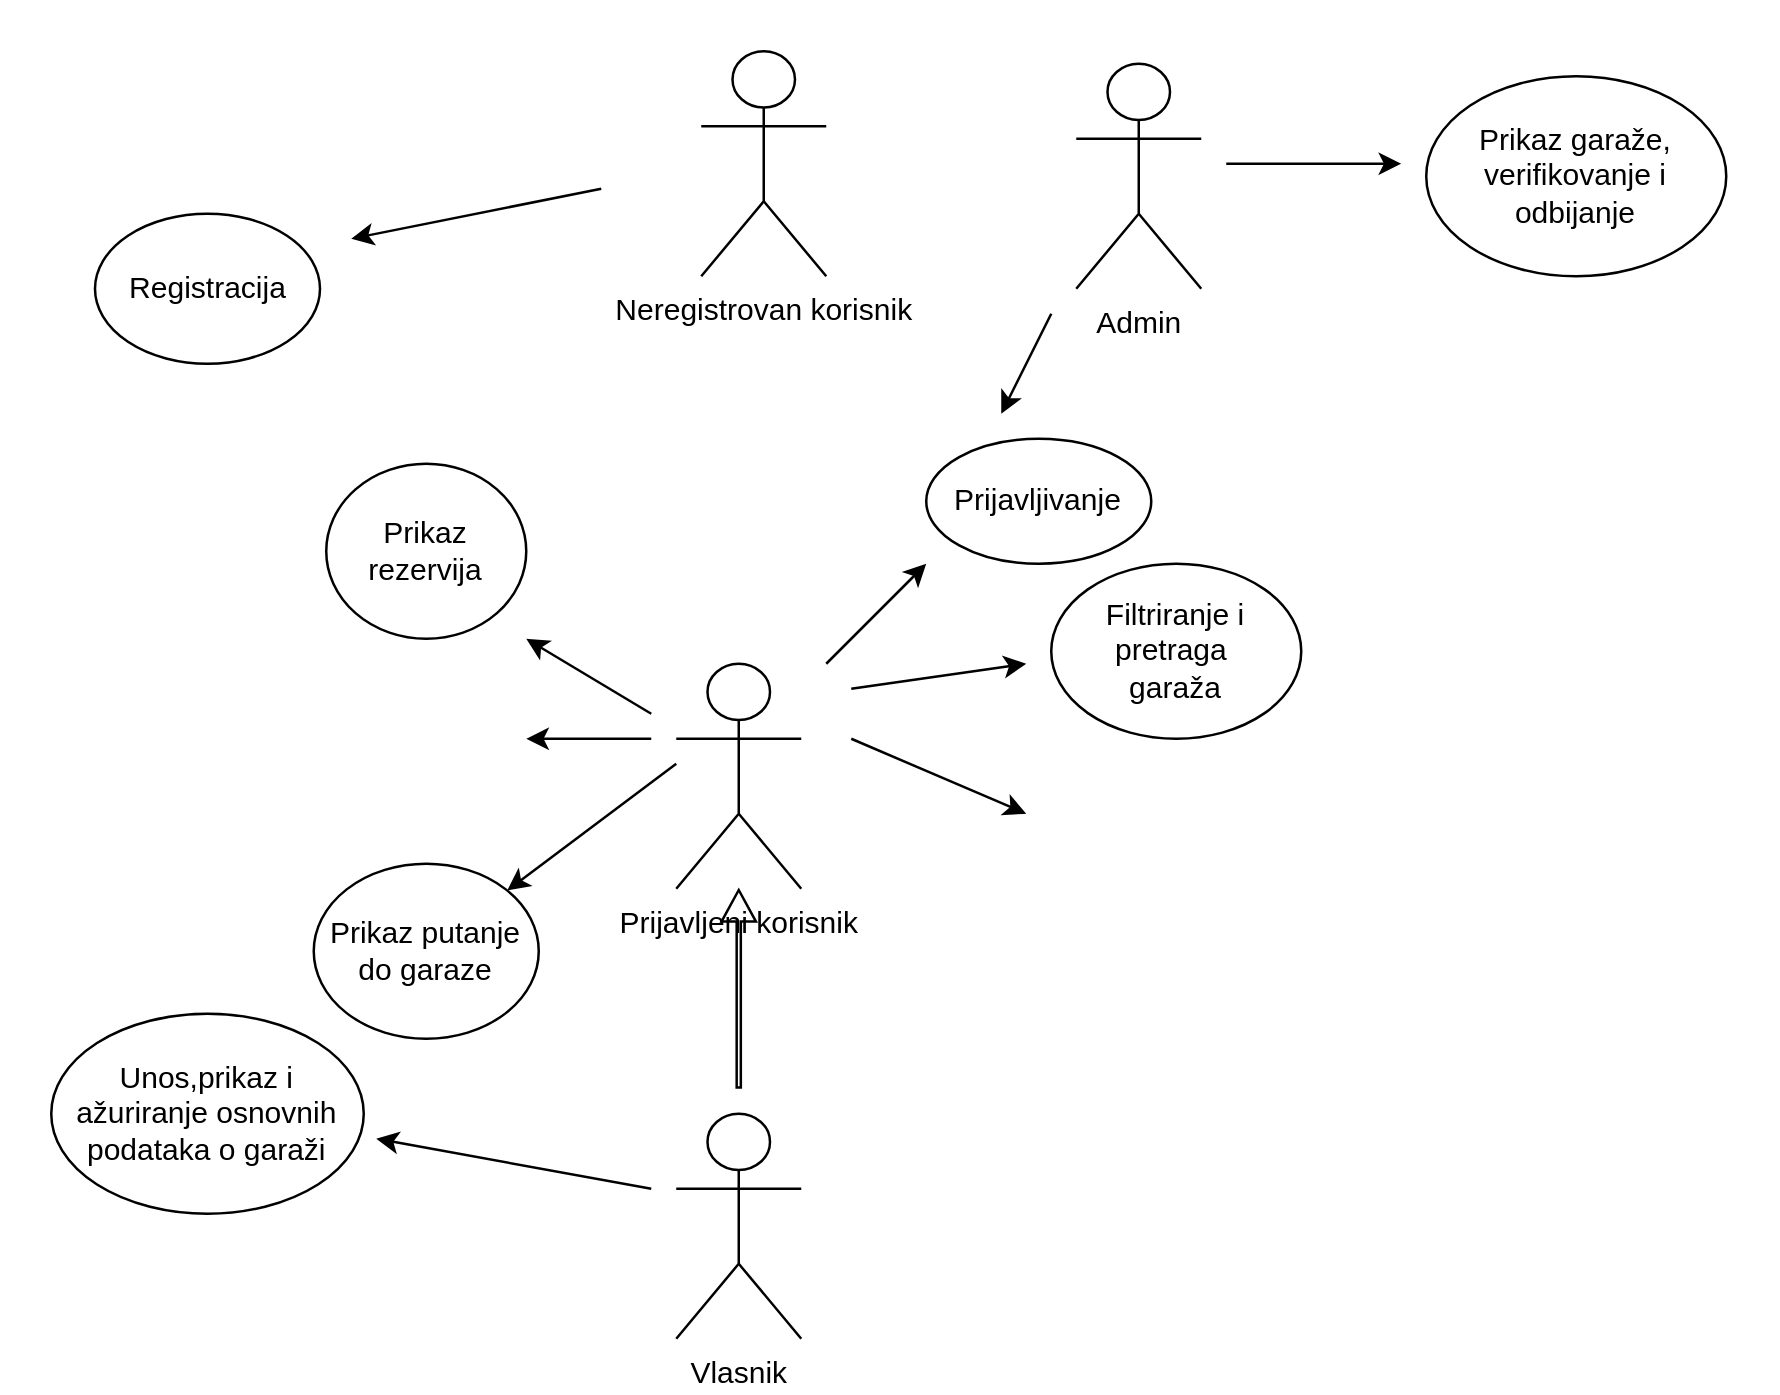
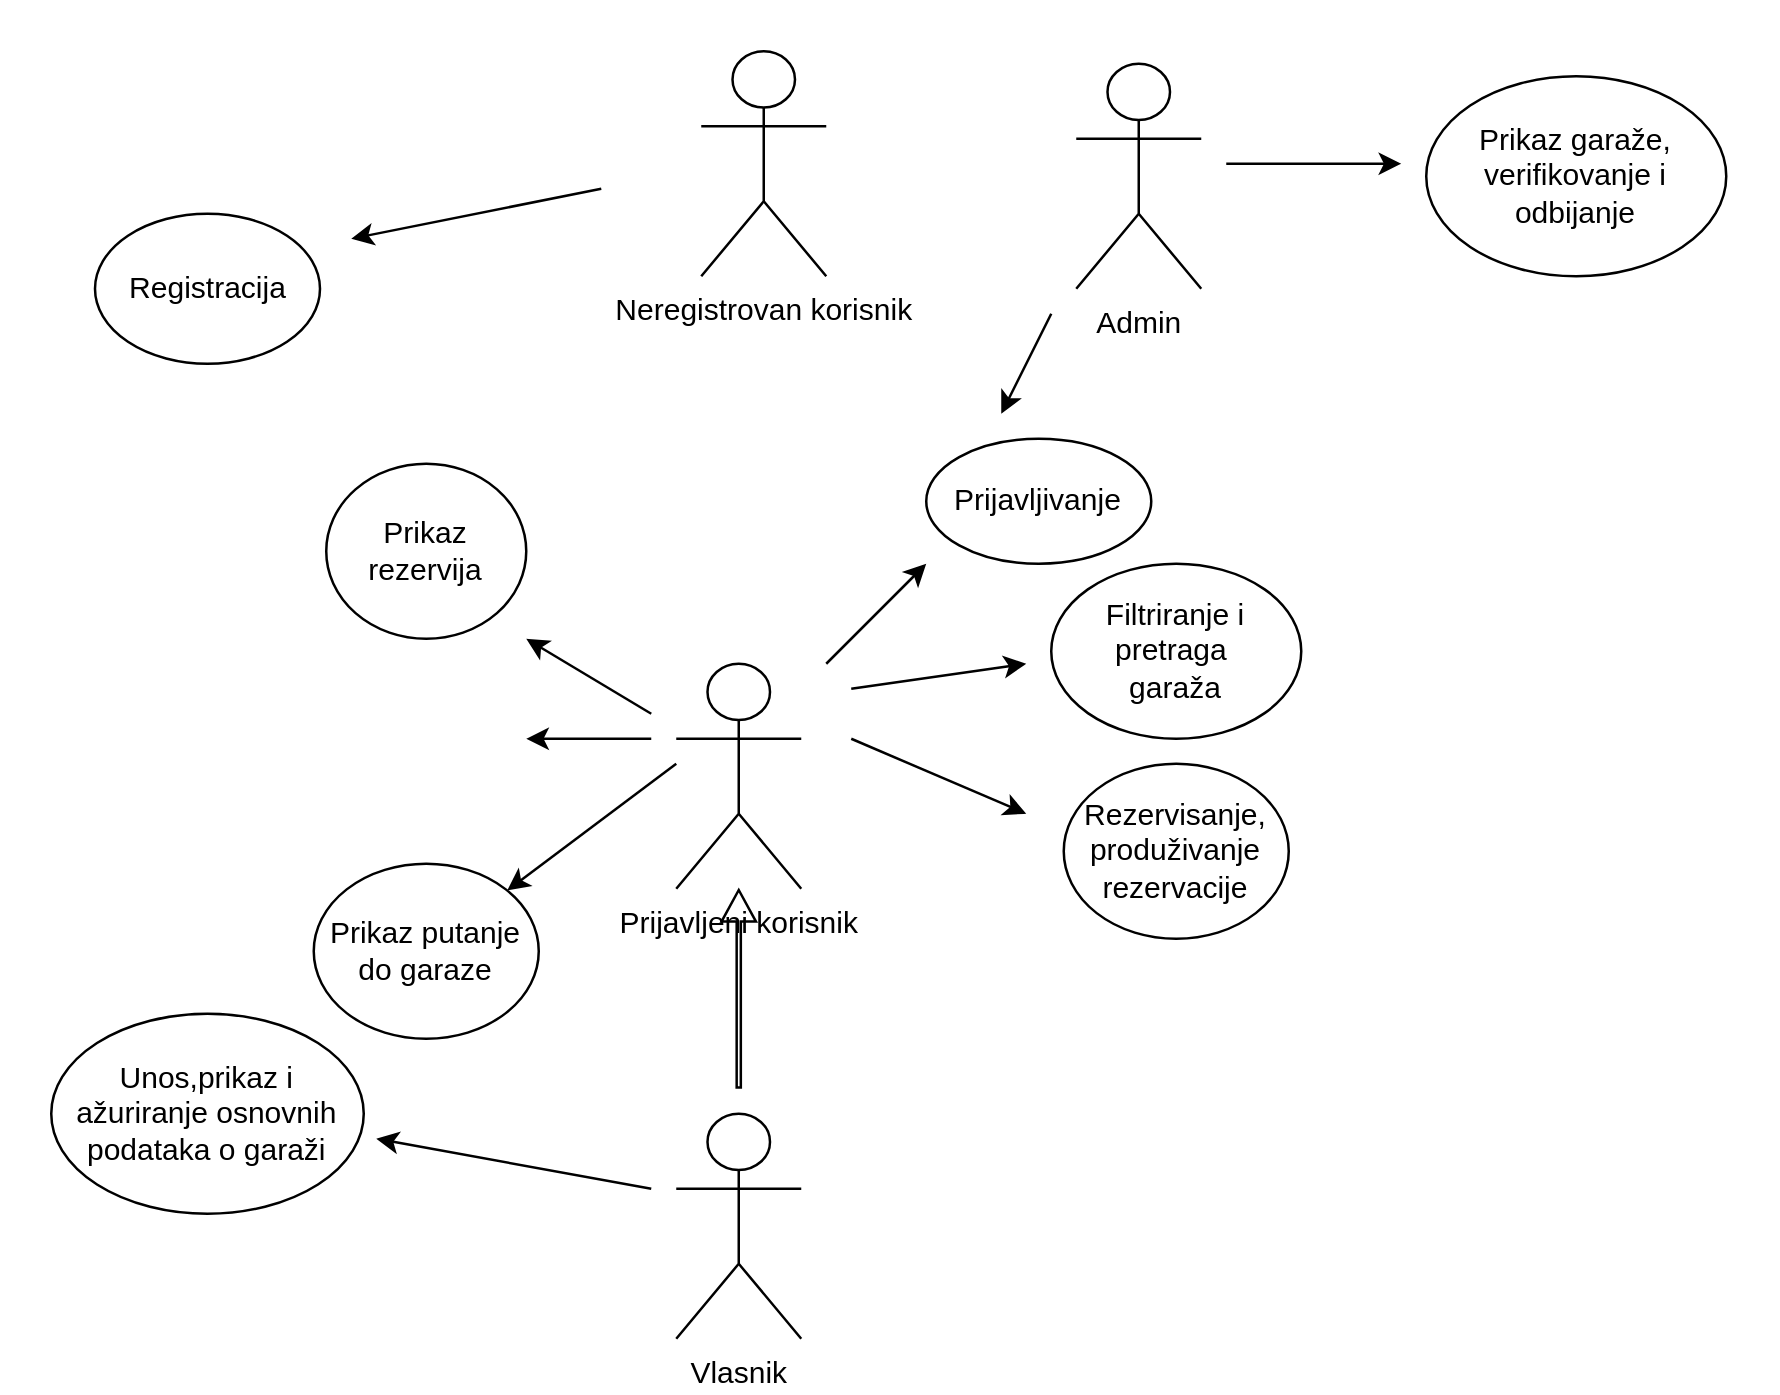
none -> (1176, 851)
